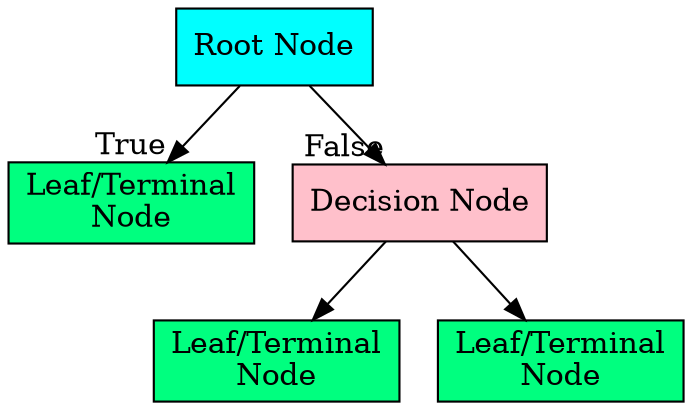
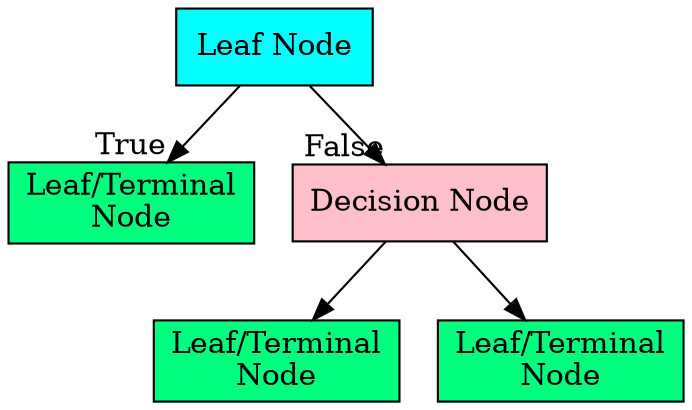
(274, 47) -> (274, 47)
